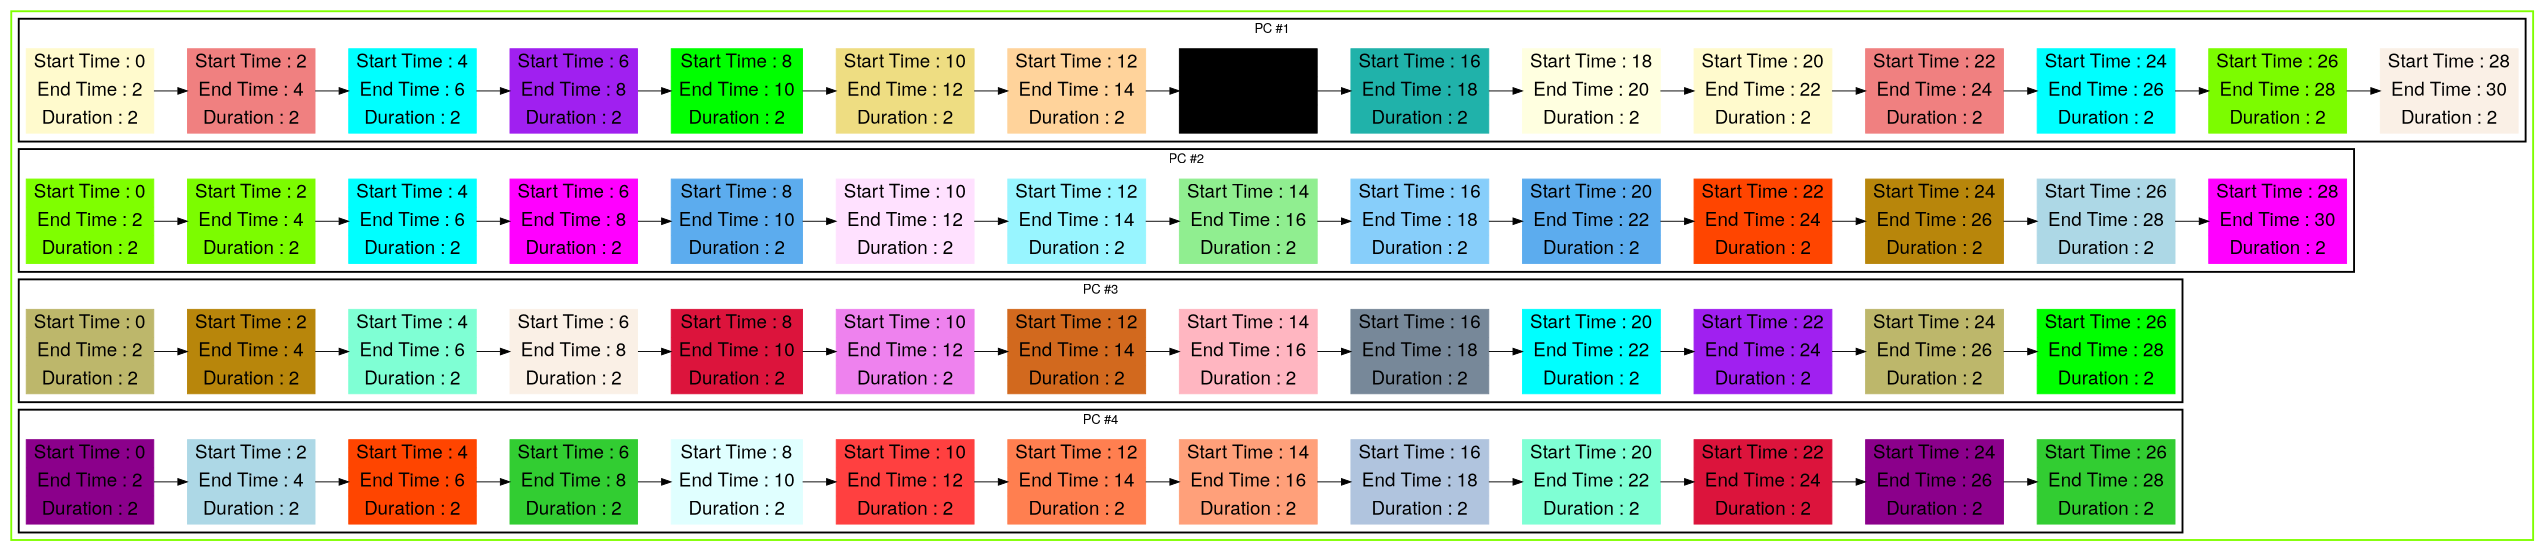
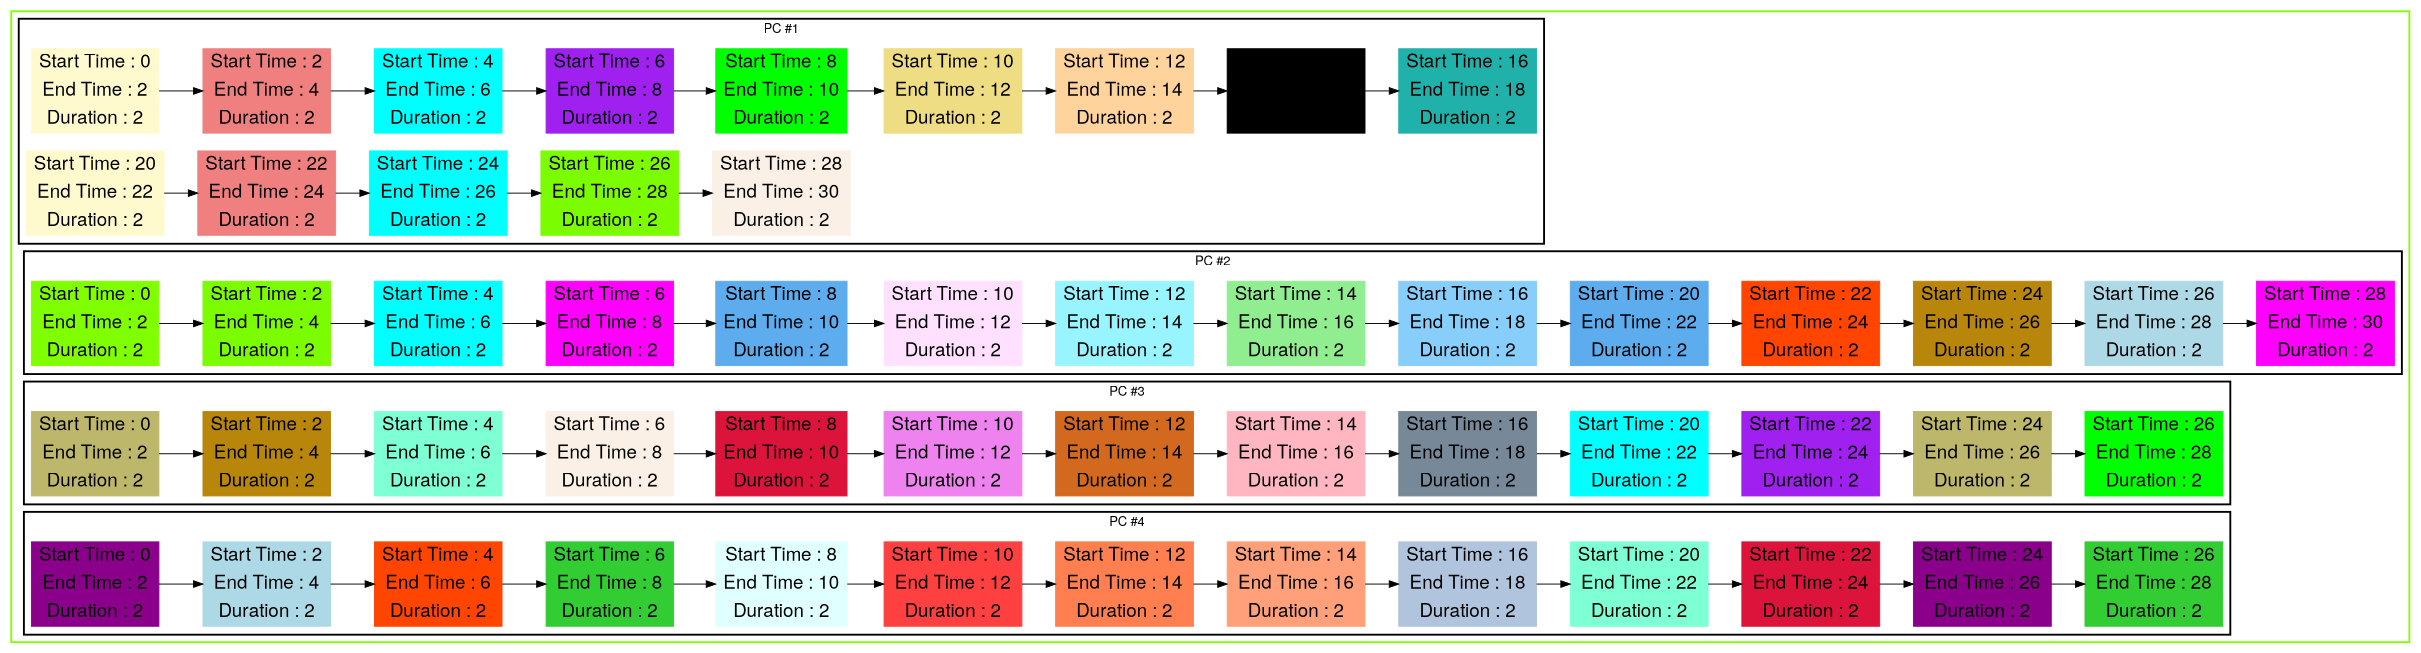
(1591, 91) -> none
